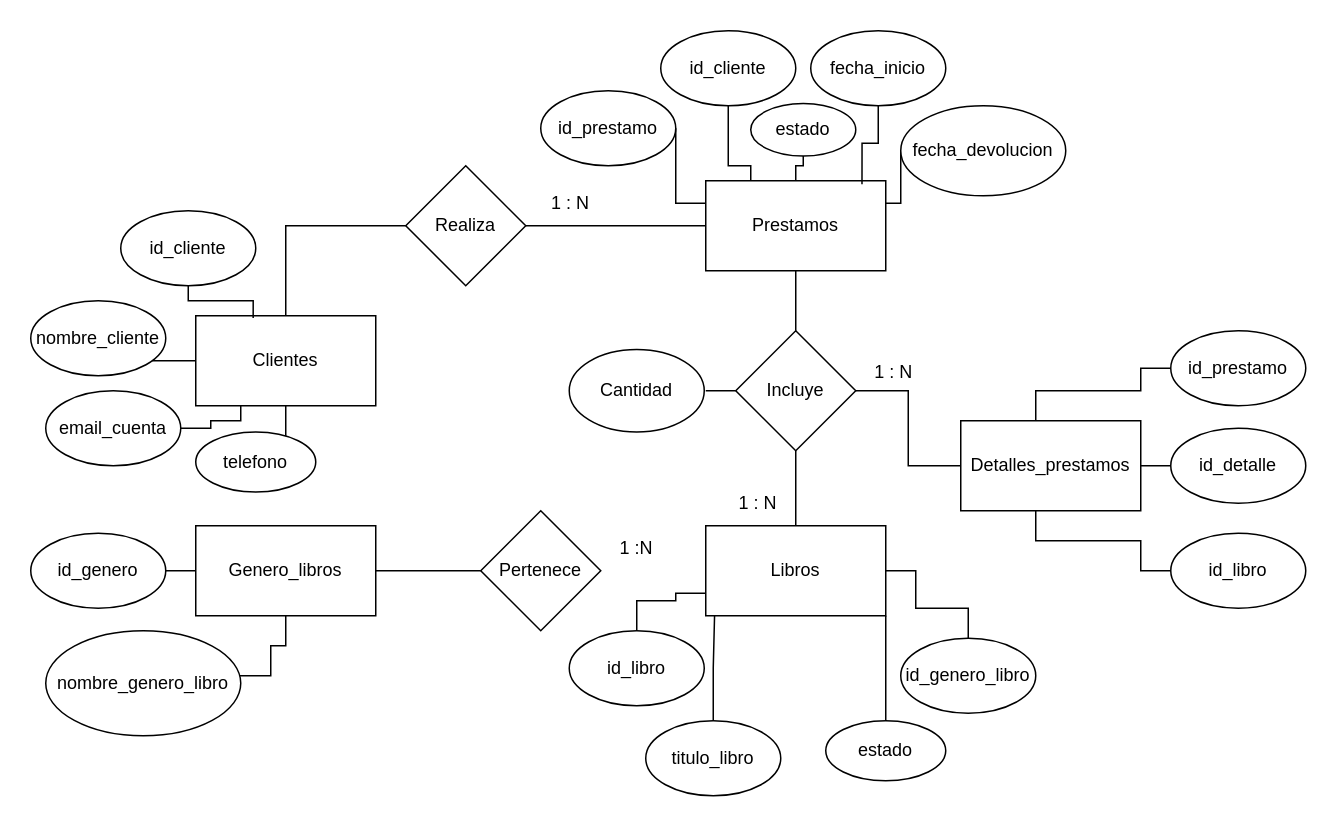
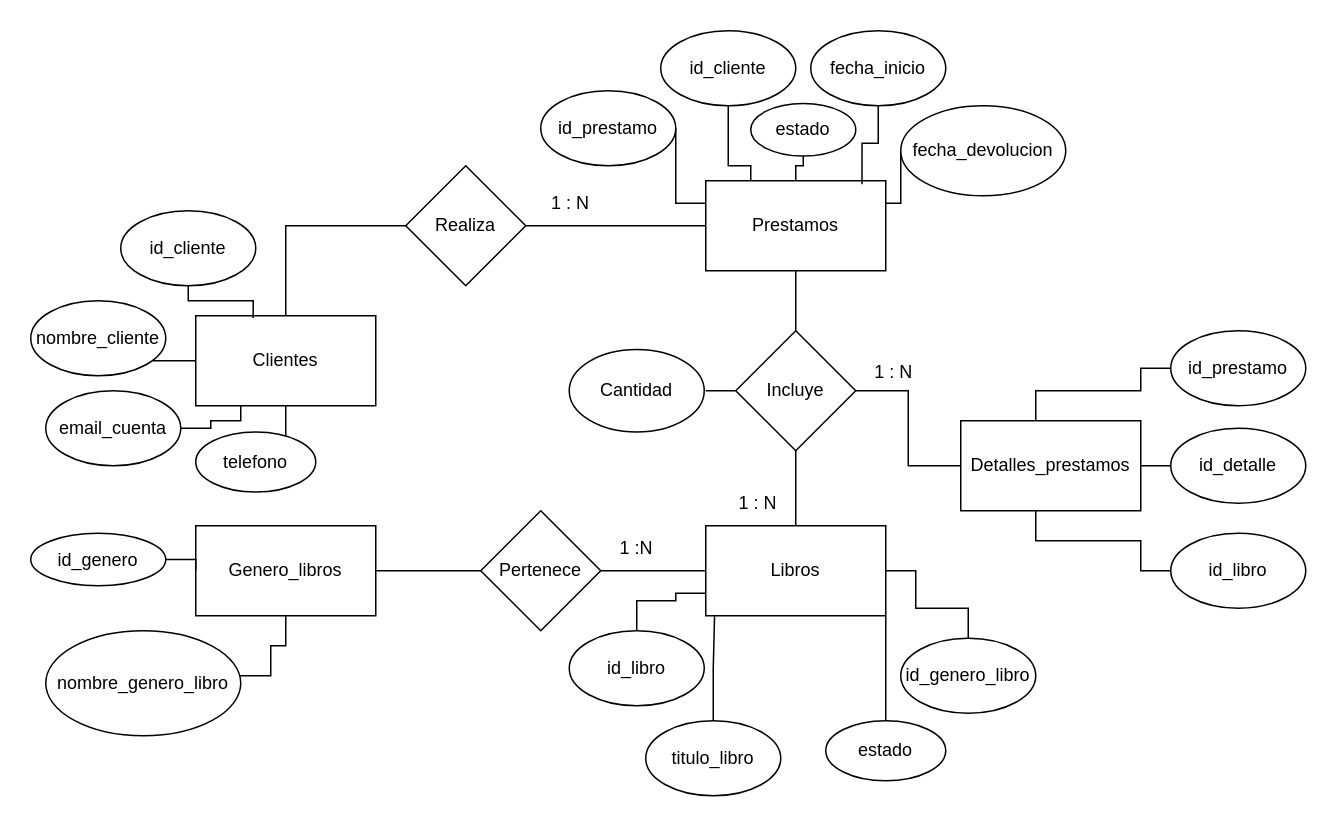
(98, 571) -> (98, 560)
none -> (654, 571)
